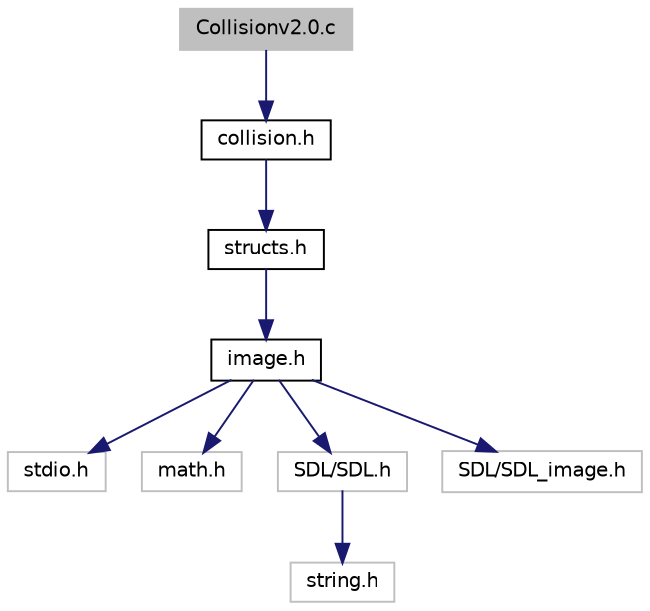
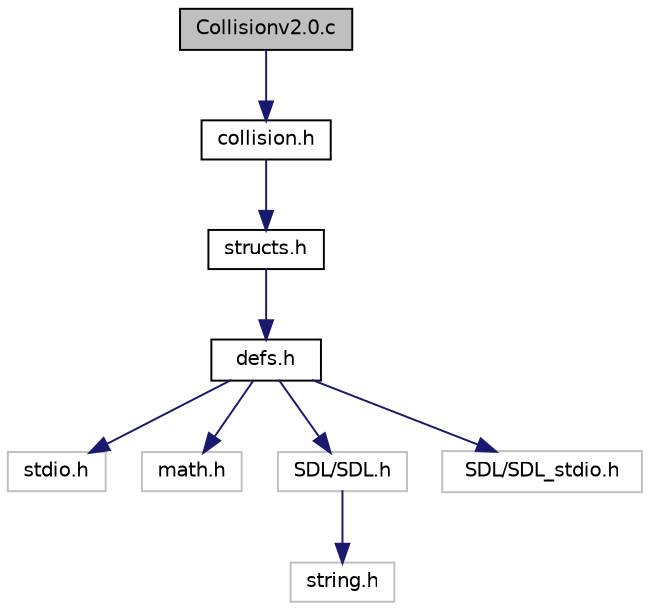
(266, 29) -> (266, 29)
(266, 360) -> (266, 360)
(542, 472) -> (542, 472)
